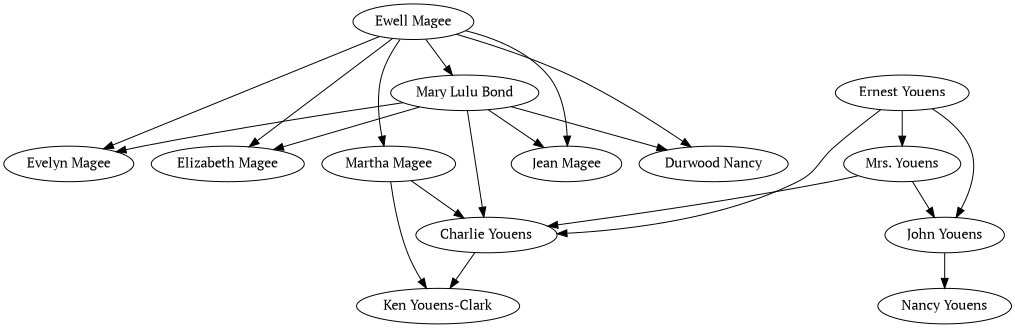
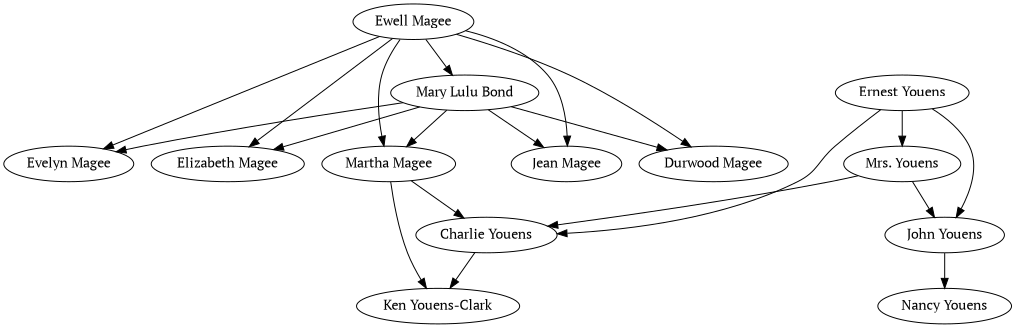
(475, 159) -> (430, 125)
(714, 164) -> (714, 164)
